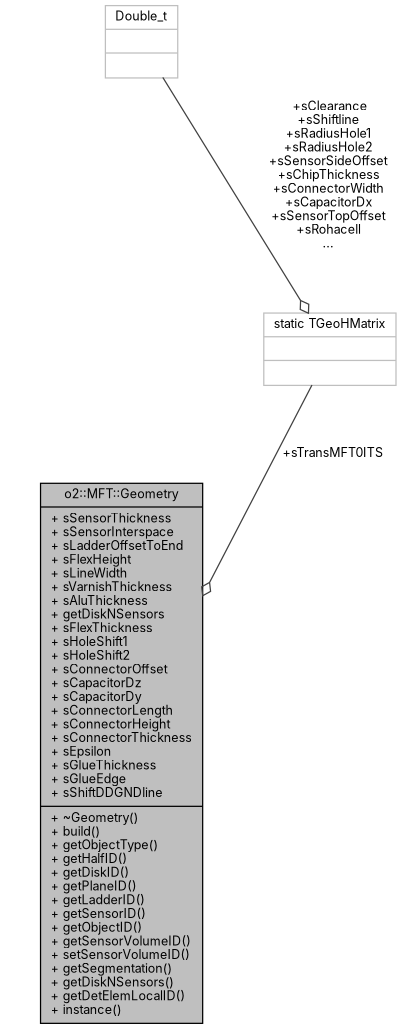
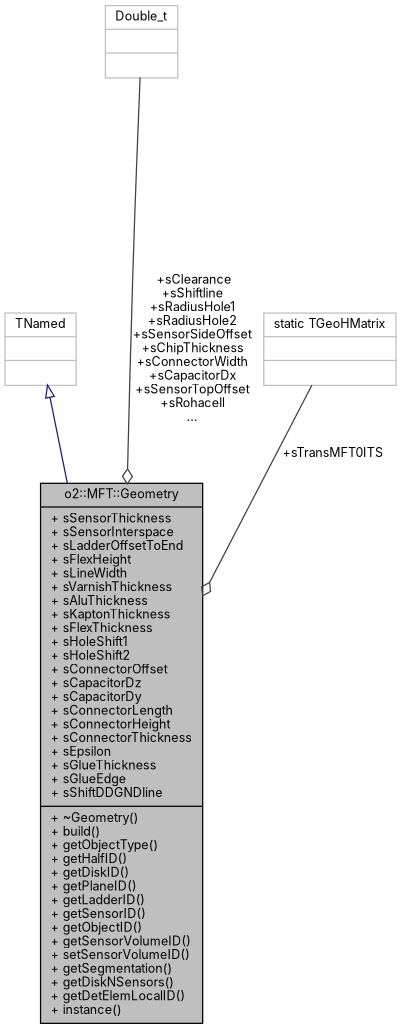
(232, 189) -> (133, 273)
none -> (41, 349)
(108, 615) -> (111, 615)
